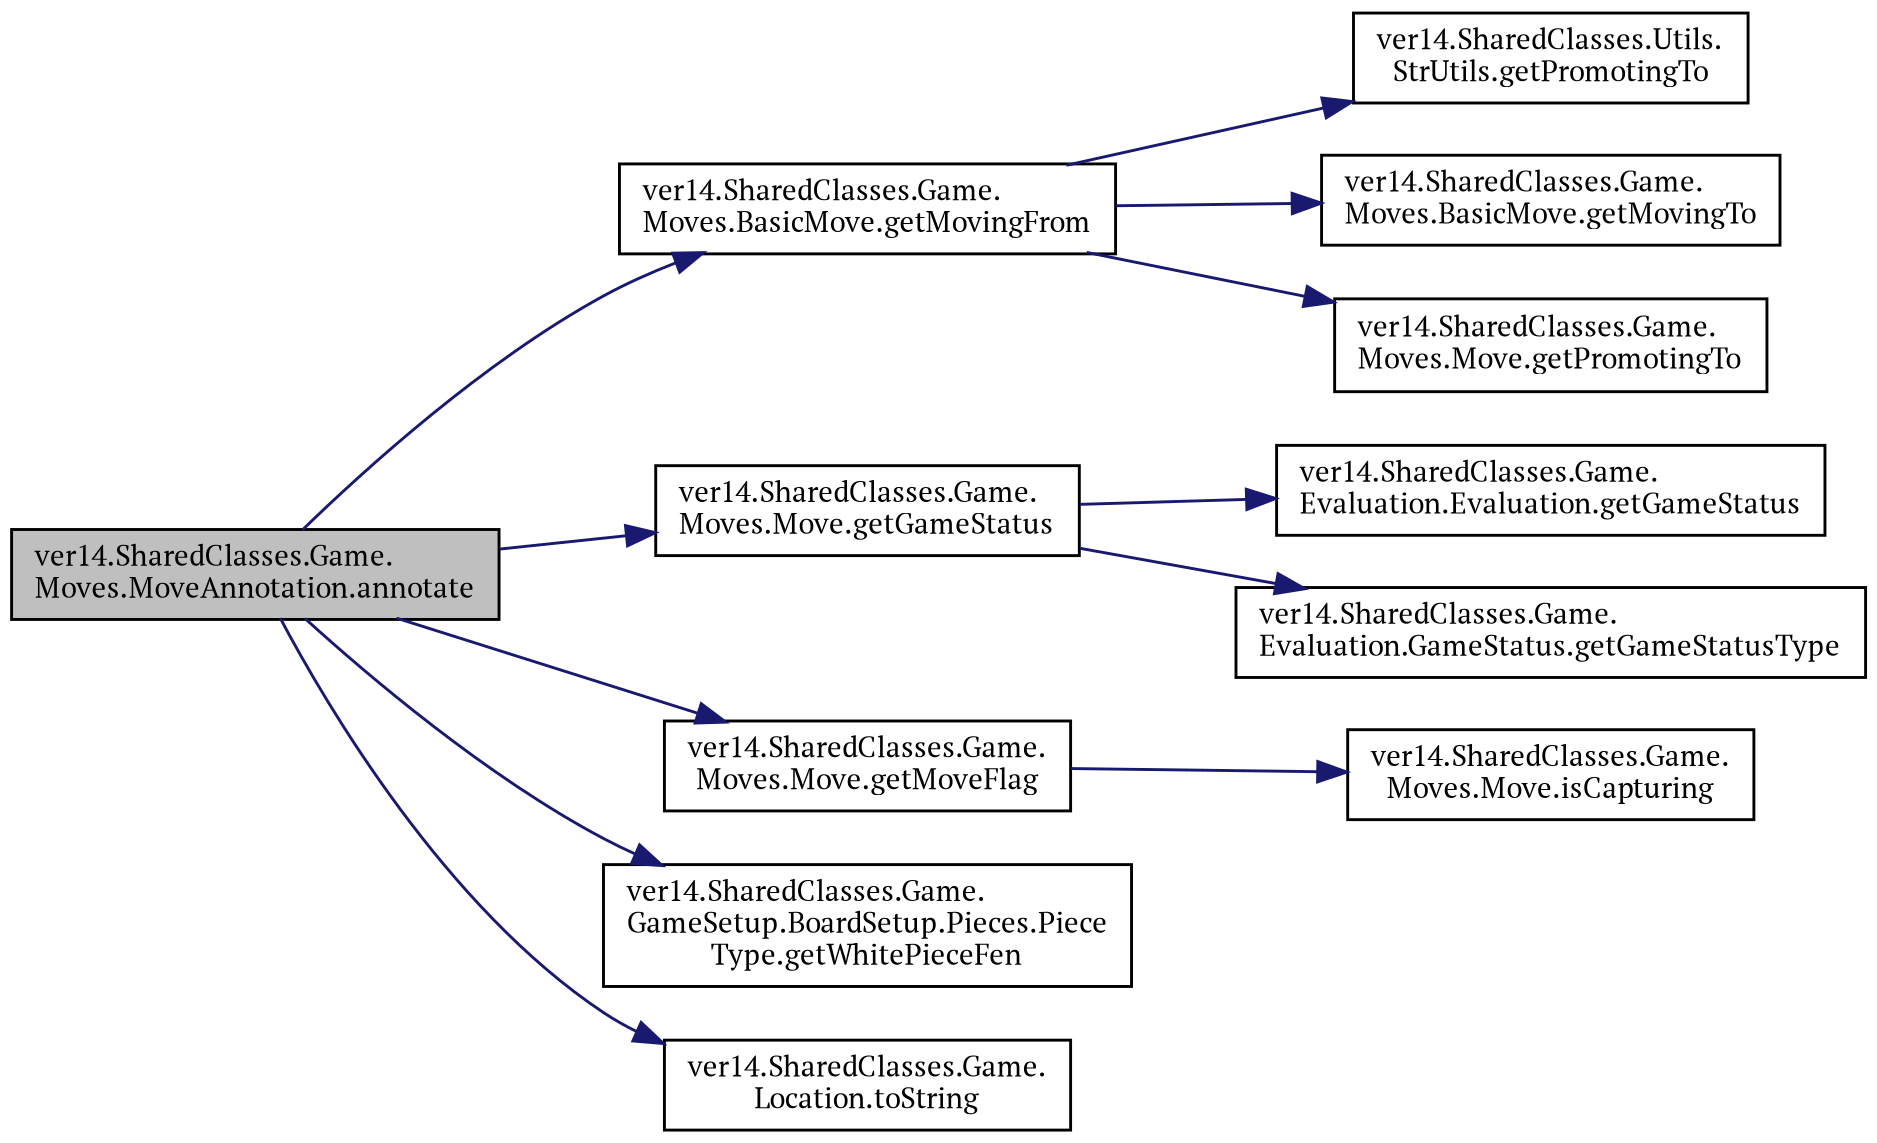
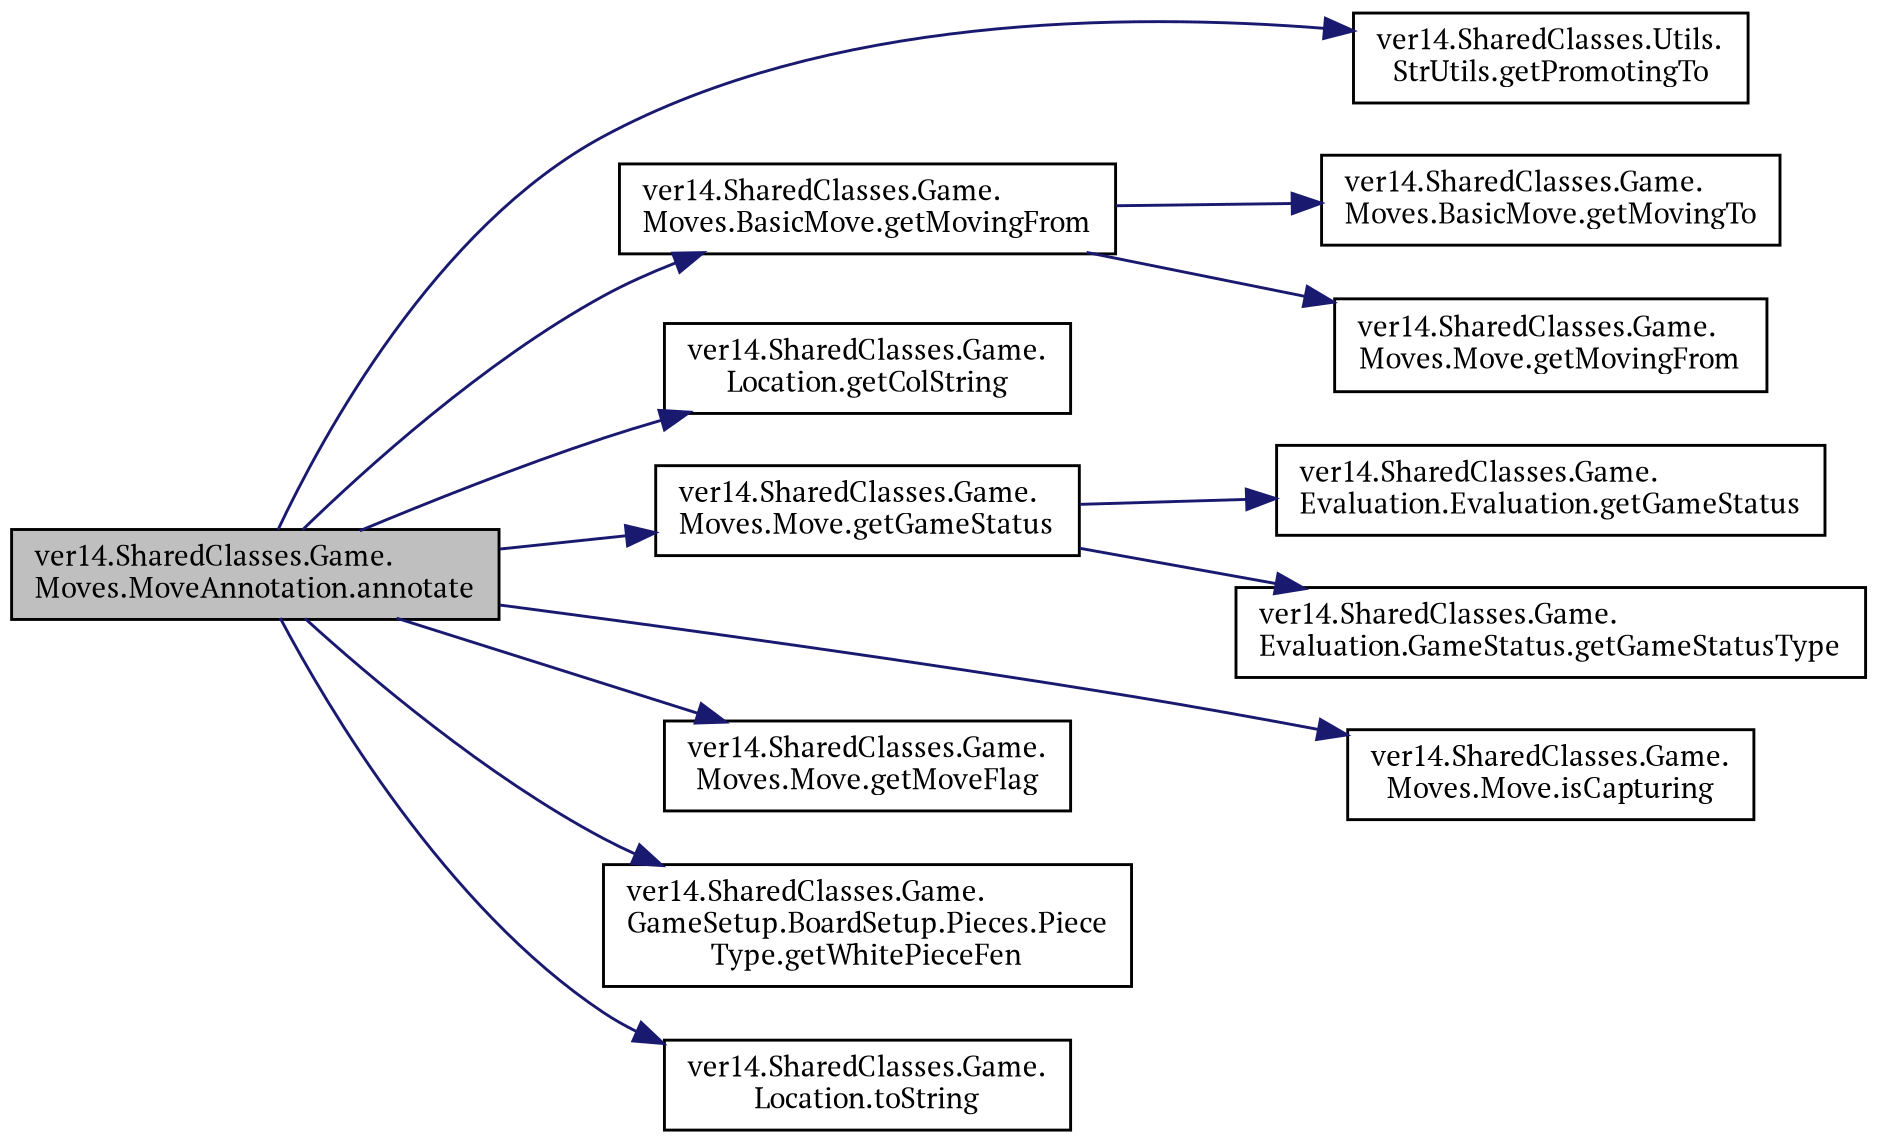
(1195, 137) -> (704, 92)
(1551, 345) -> (1551, 345)
none -> (868, 368)
(1194, 770) -> (910, 662)
